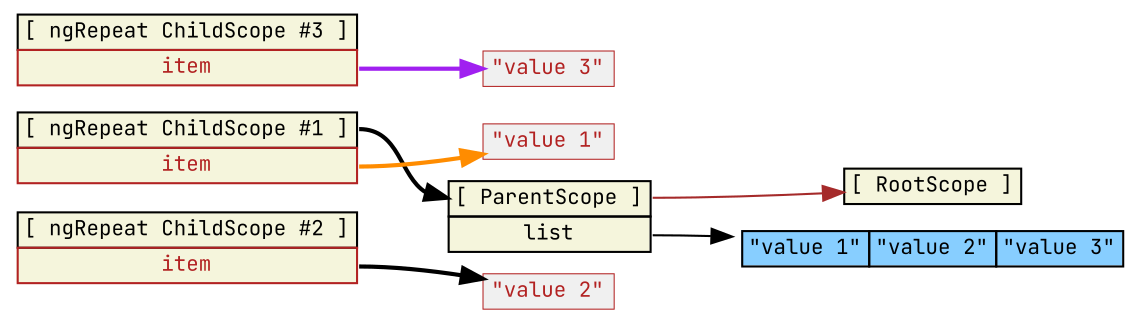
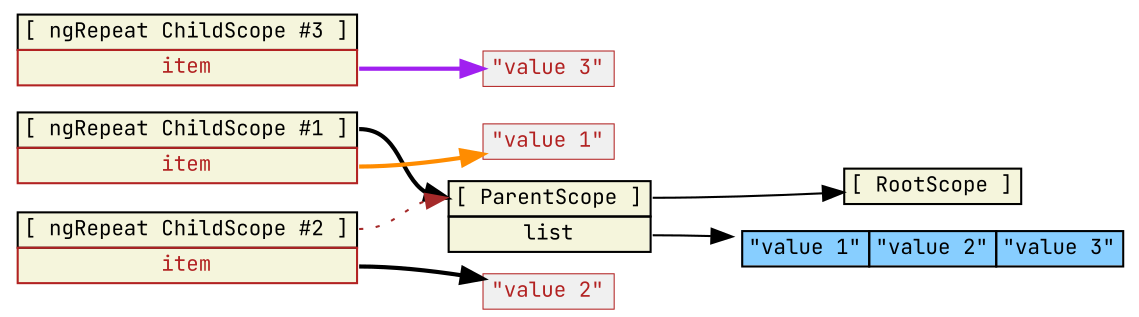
(738, 196) -> (738, 196)
none -> (394, 219)
